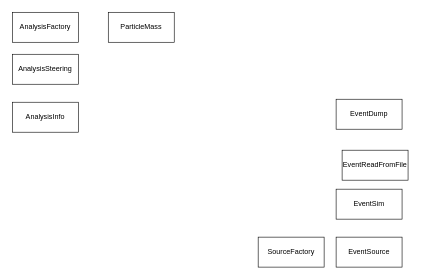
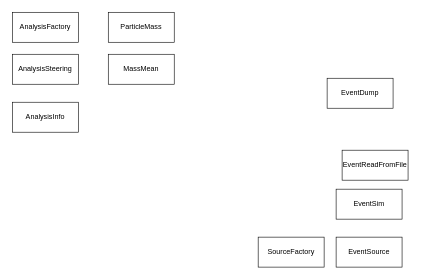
none -> (141, 69)
(369, 114) -> (360, 93)
